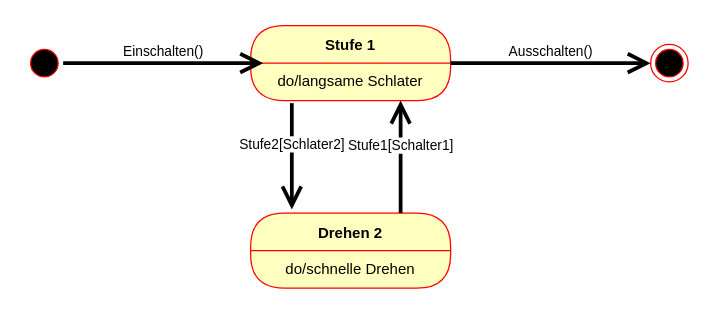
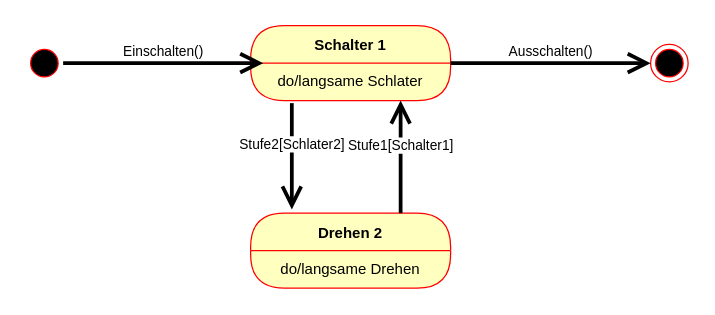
(350, 45) -> (350, 45)
(351, 269) -> (351, 269)
